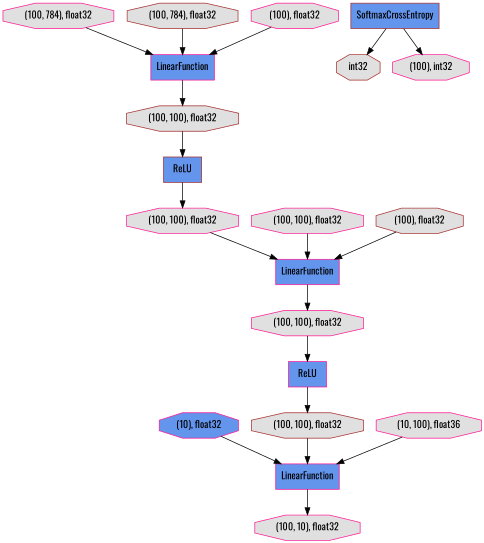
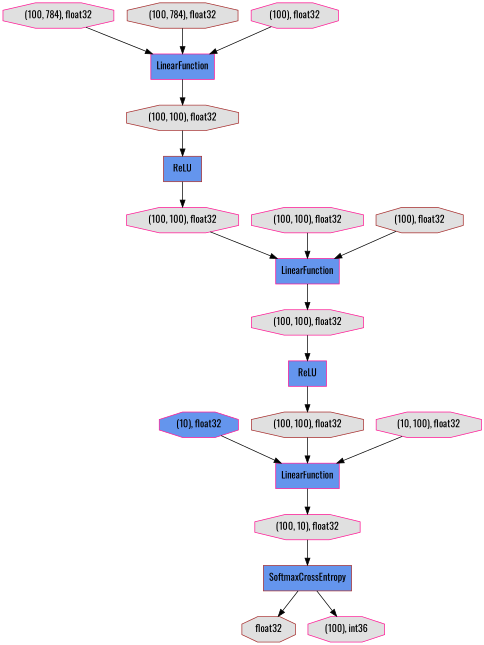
(358, 67) -> (269, 629)
(431, 67) -> (346, 629)
(429, 425) -> (429, 425)
none -> (307, 549)
